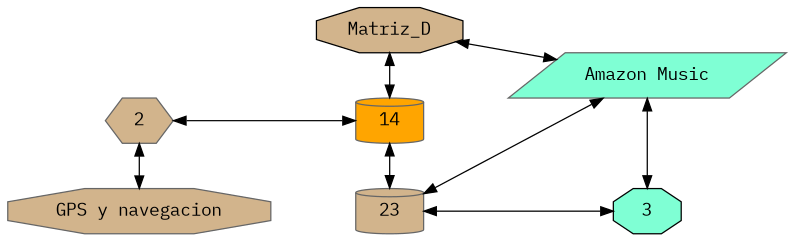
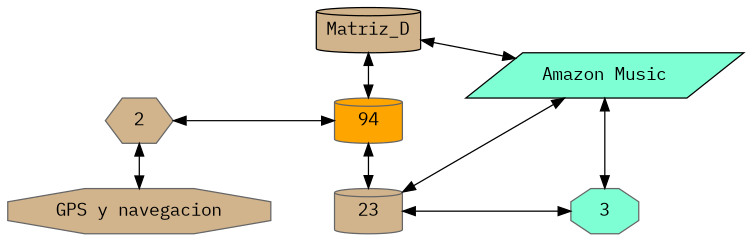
(390, 30) -> (368, 30)
(647, 75) -> (605, 75)
(390, 121) -> (368, 121)
(647, 211) -> (605, 211)
